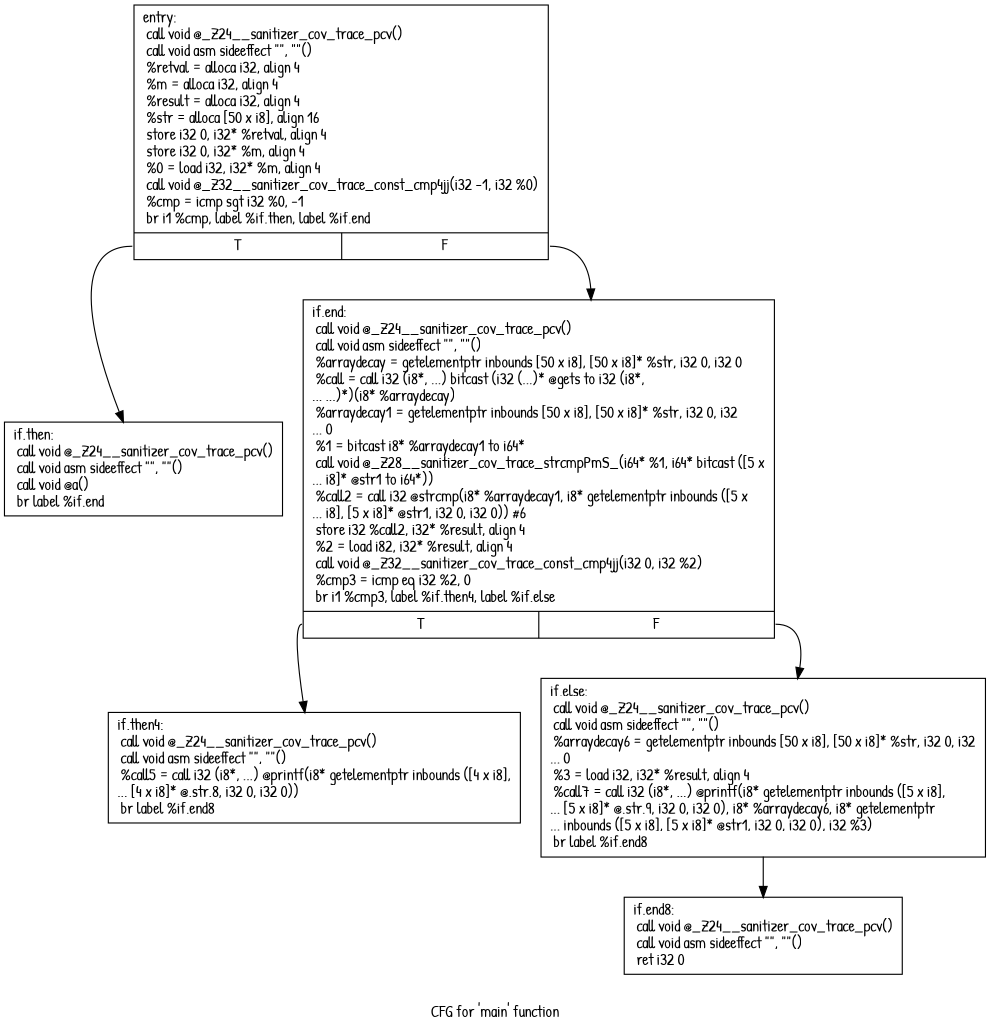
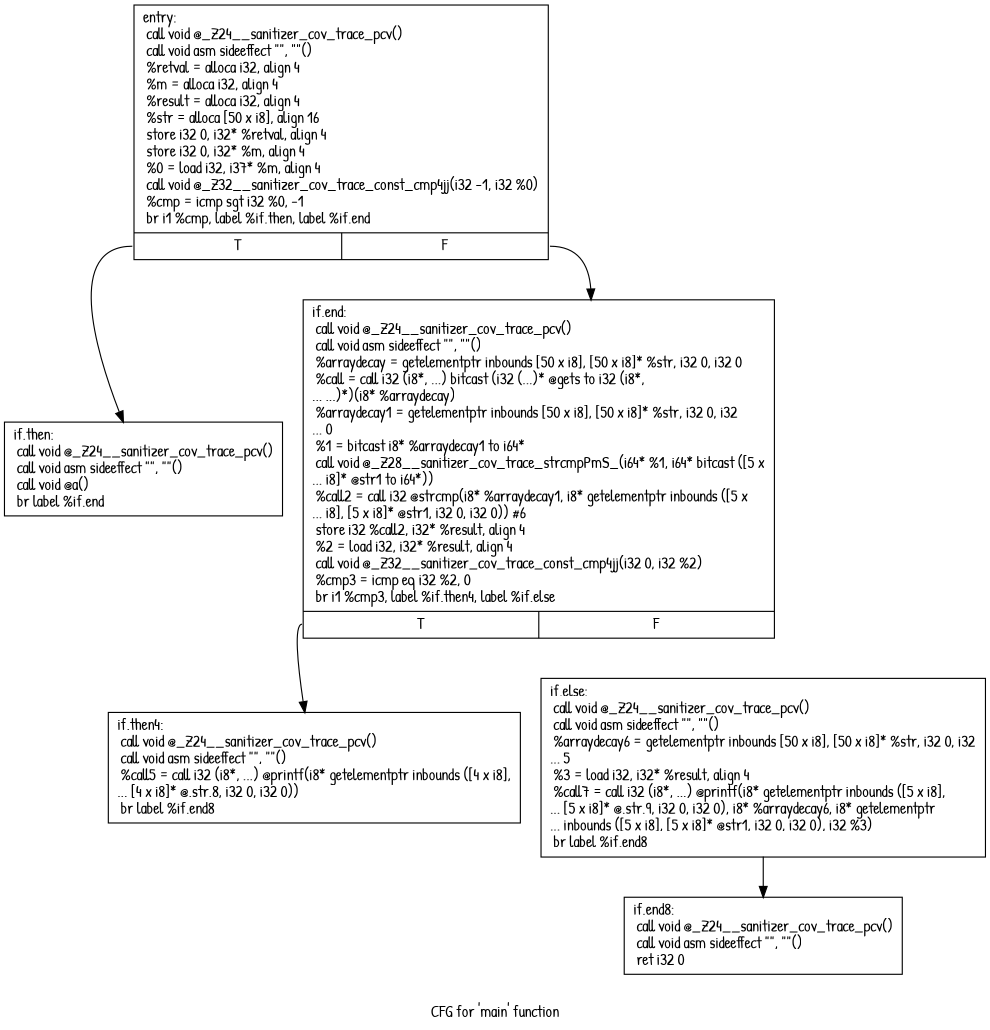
(232, 169) -> (232, 169)
(413, 547) -> (413, 547)
(798, 639) -> none
(561, 759) -> (561, 759)
